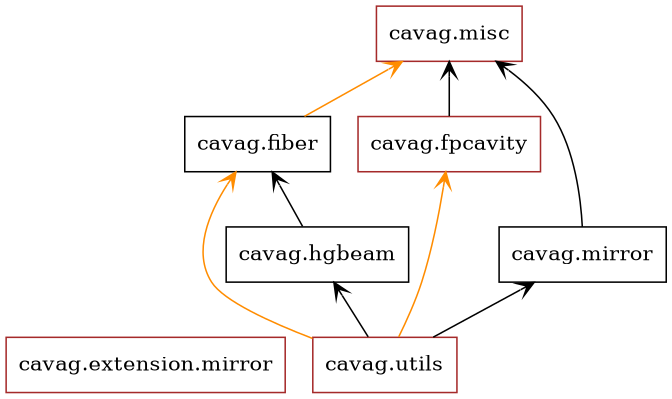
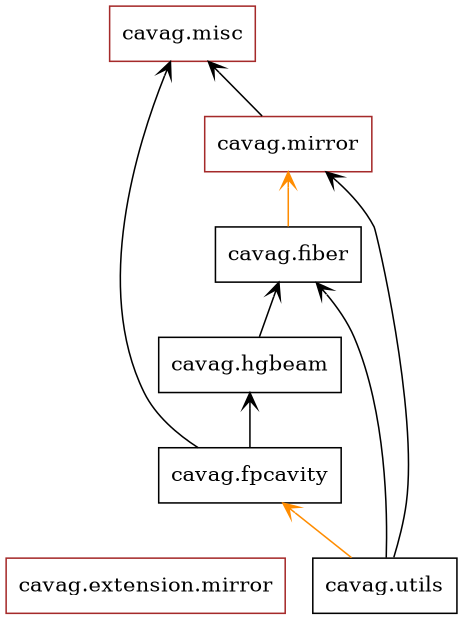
(346, 93) -> (288, 207)
(449, 144) -> (250, 475)
(583, 255) -> (288, 144)
(216, 287) -> (377, 421)
(355, 316) -> (250, 428)
(385, 365) -> (385, 586)
